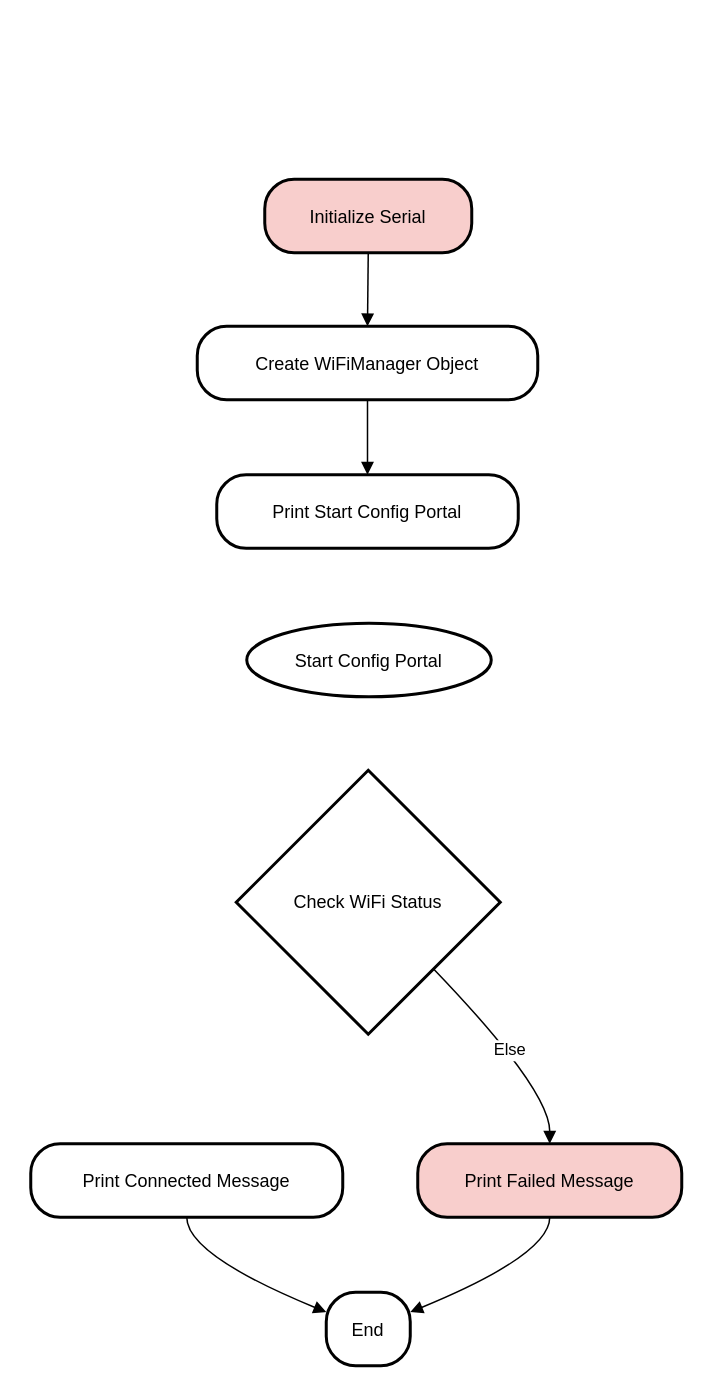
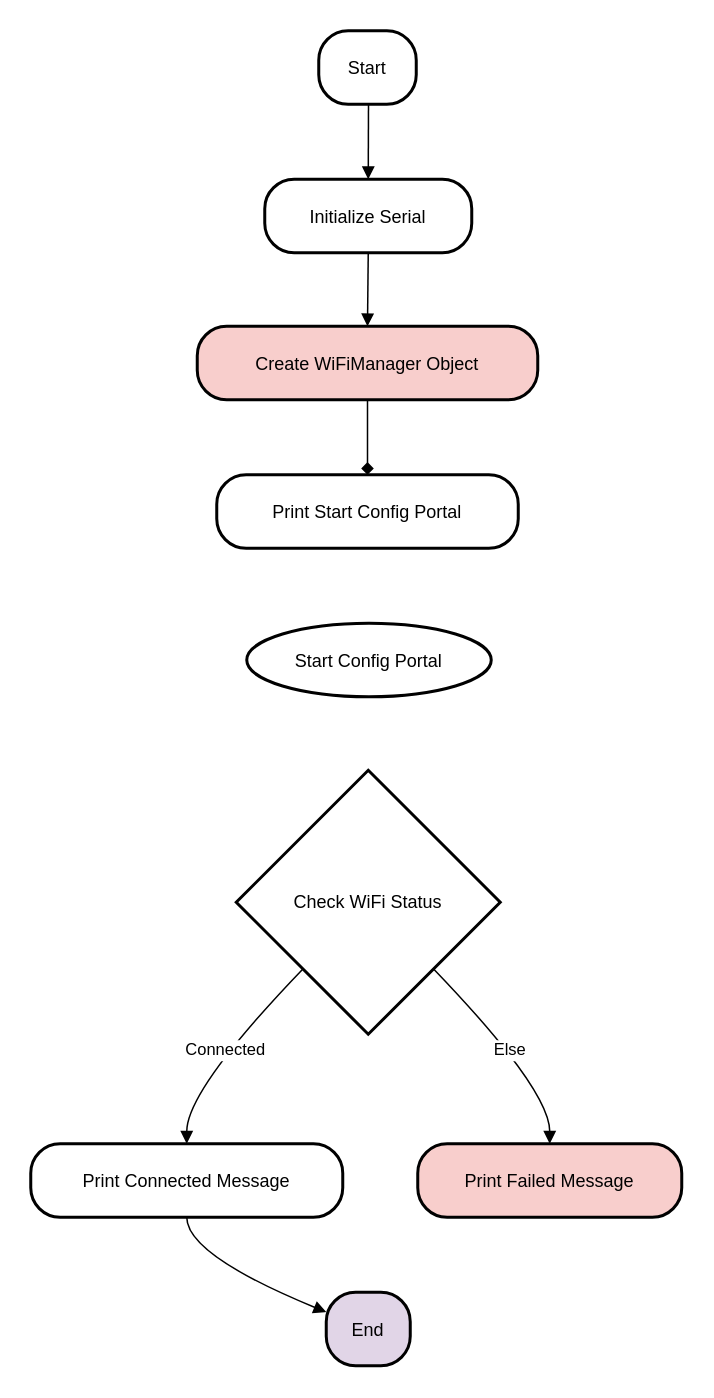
none -> (368, 68)
none -> (368, 136)
(368, 216) -> (368, 216)
(368, 363) -> (368, 363)
(368, 461) -> (368, 461)
none -> (236, 1044)
(494, 1273) -> none
(368, 1329) -> (368, 1329)
